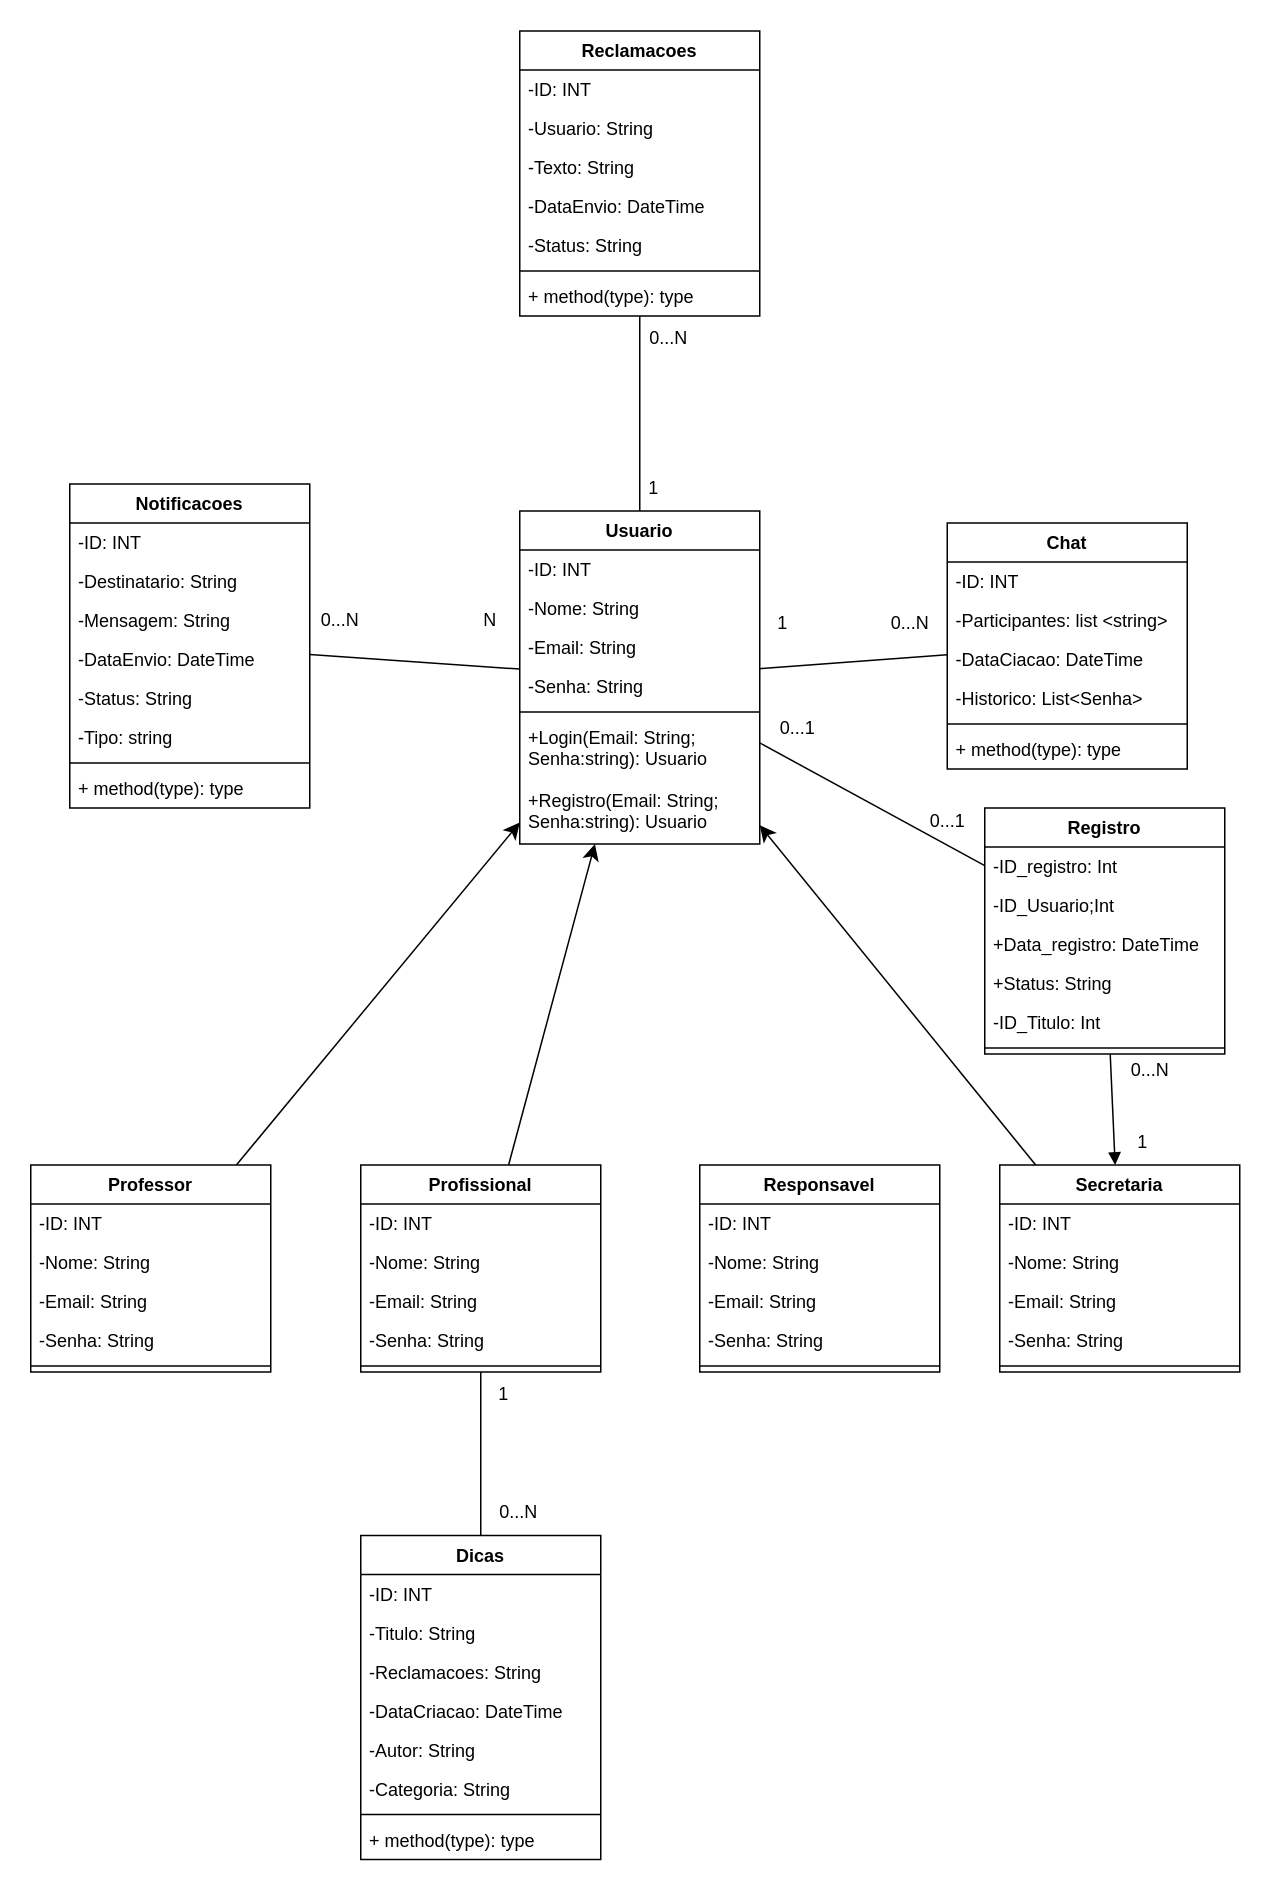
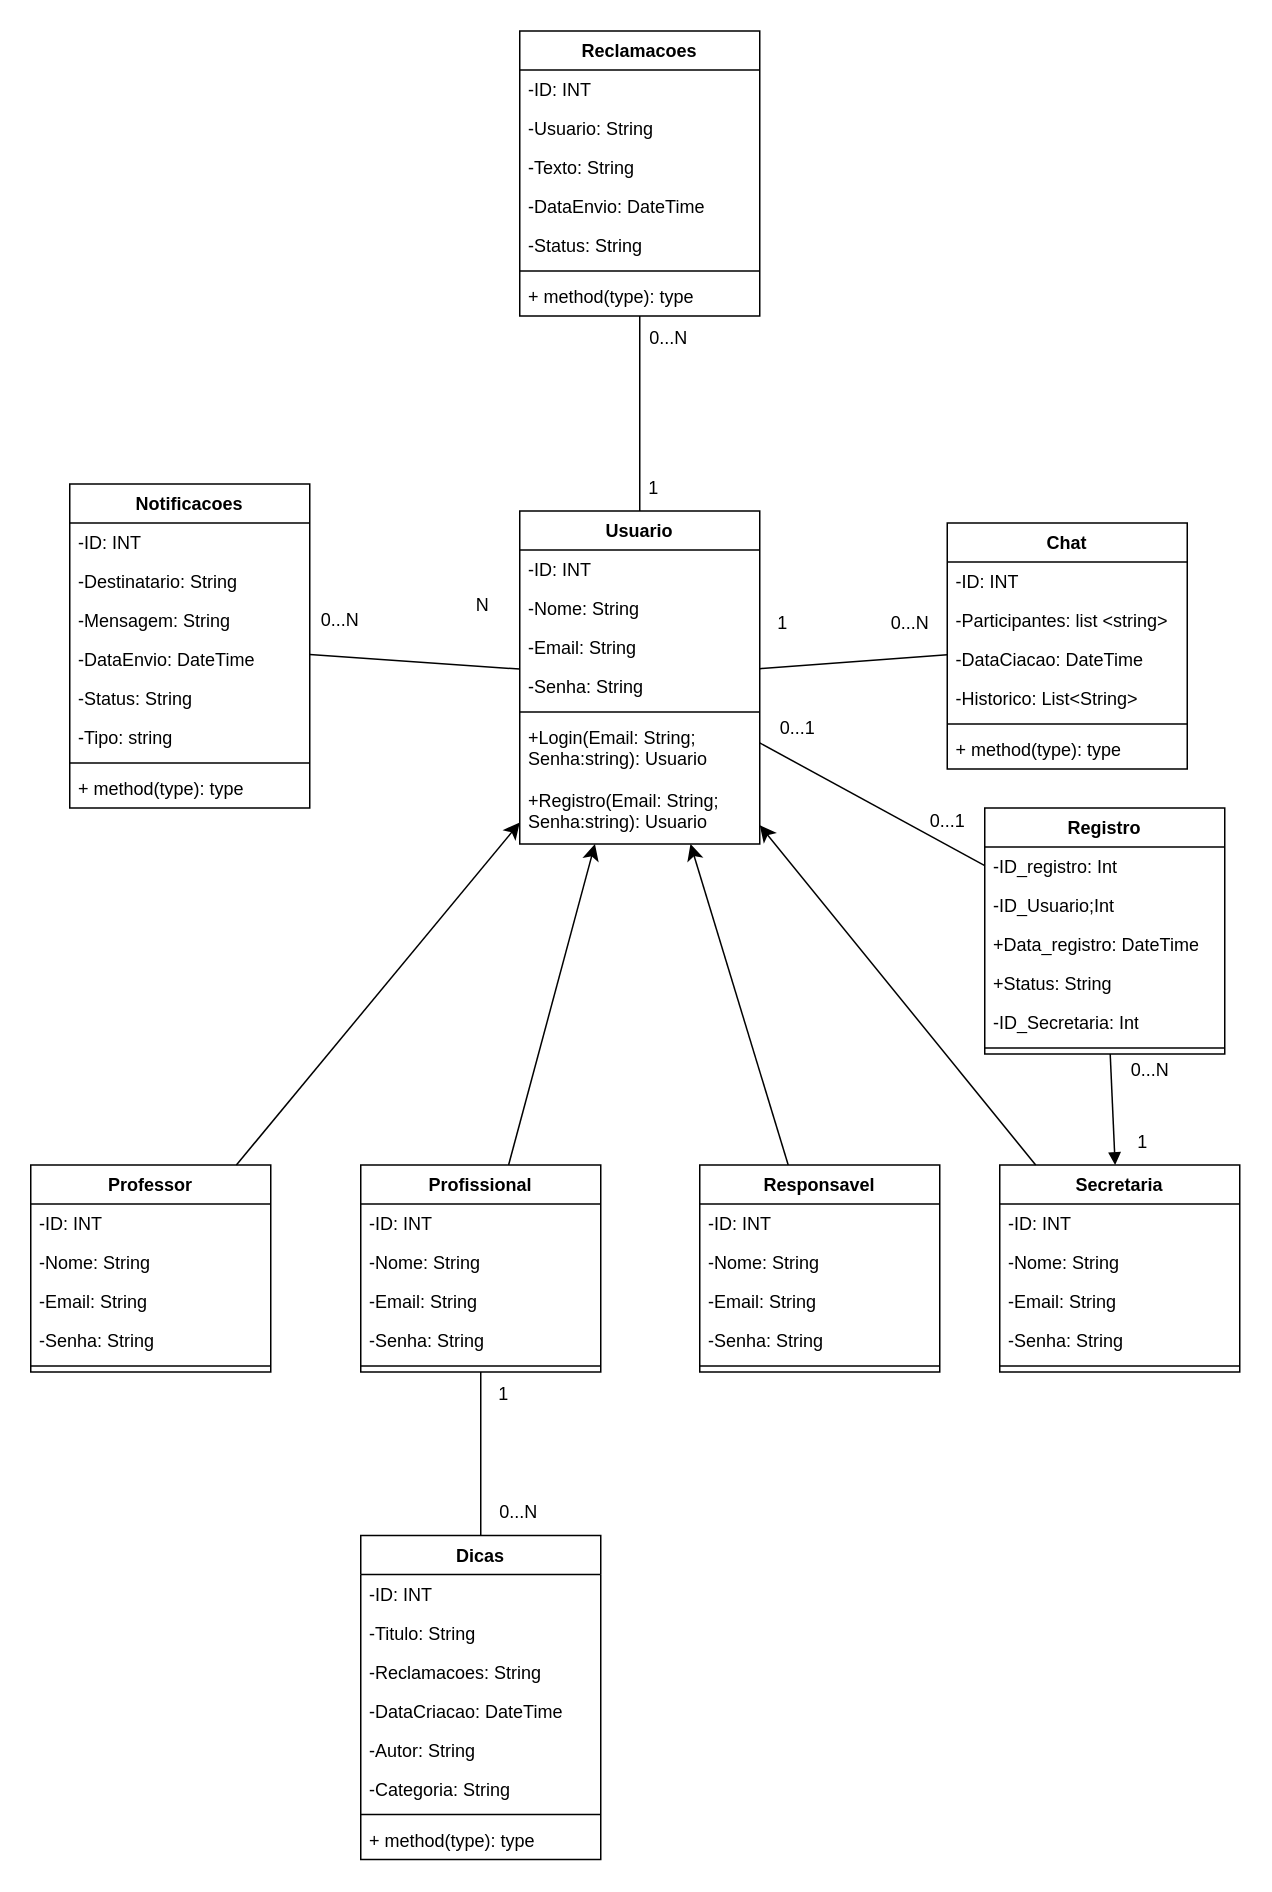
(490, 620) -> (482, 605)
(1060, 700) -> (1063, 700)
none -> (741, 1009)
(1060, 1024) -> (1082, 1024)
